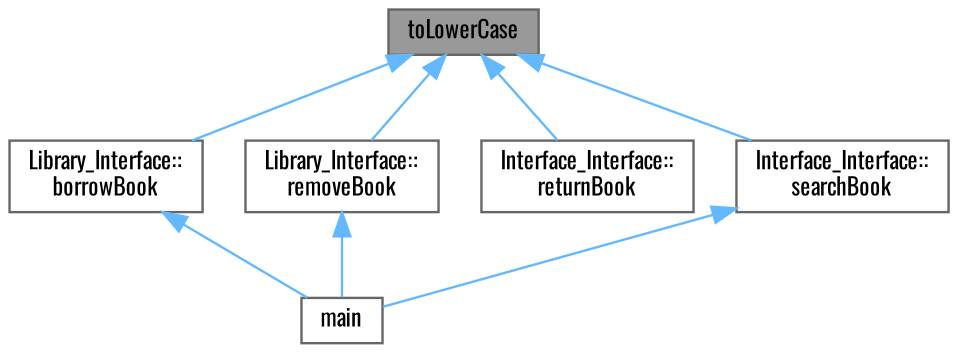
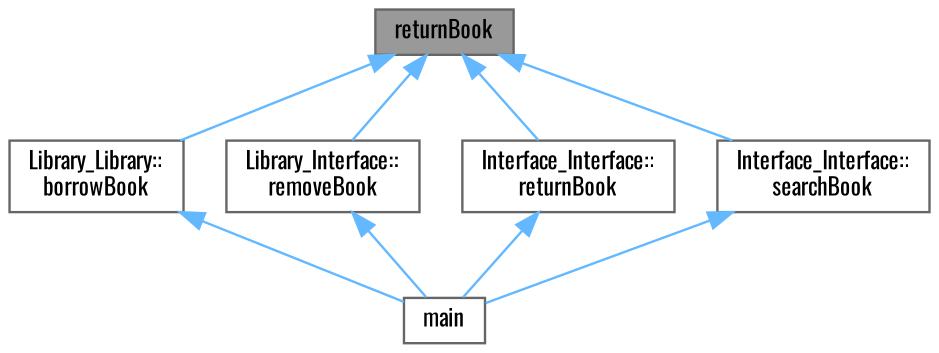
(464, 32) -> (444, 32)
(106, 176) -> (97, 176)
none -> (493, 264)
